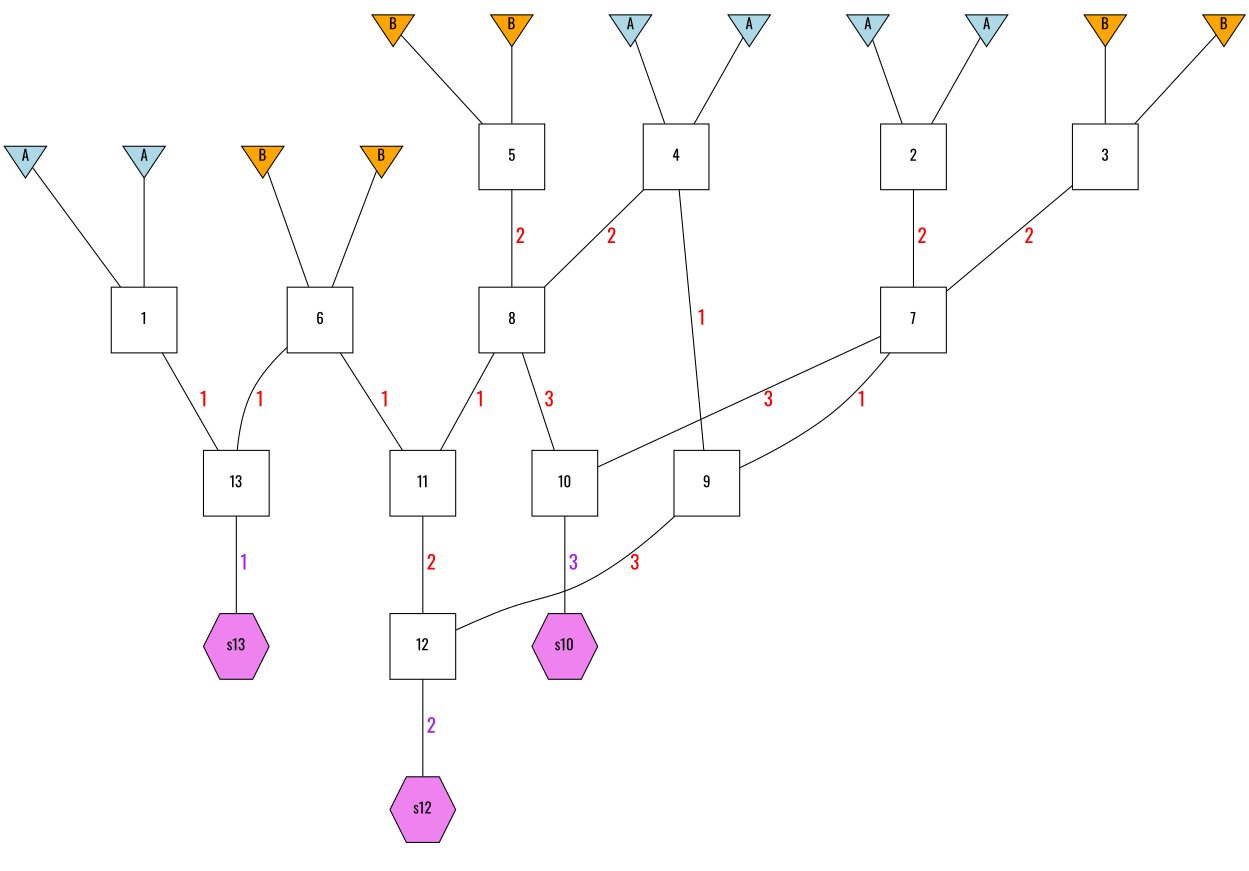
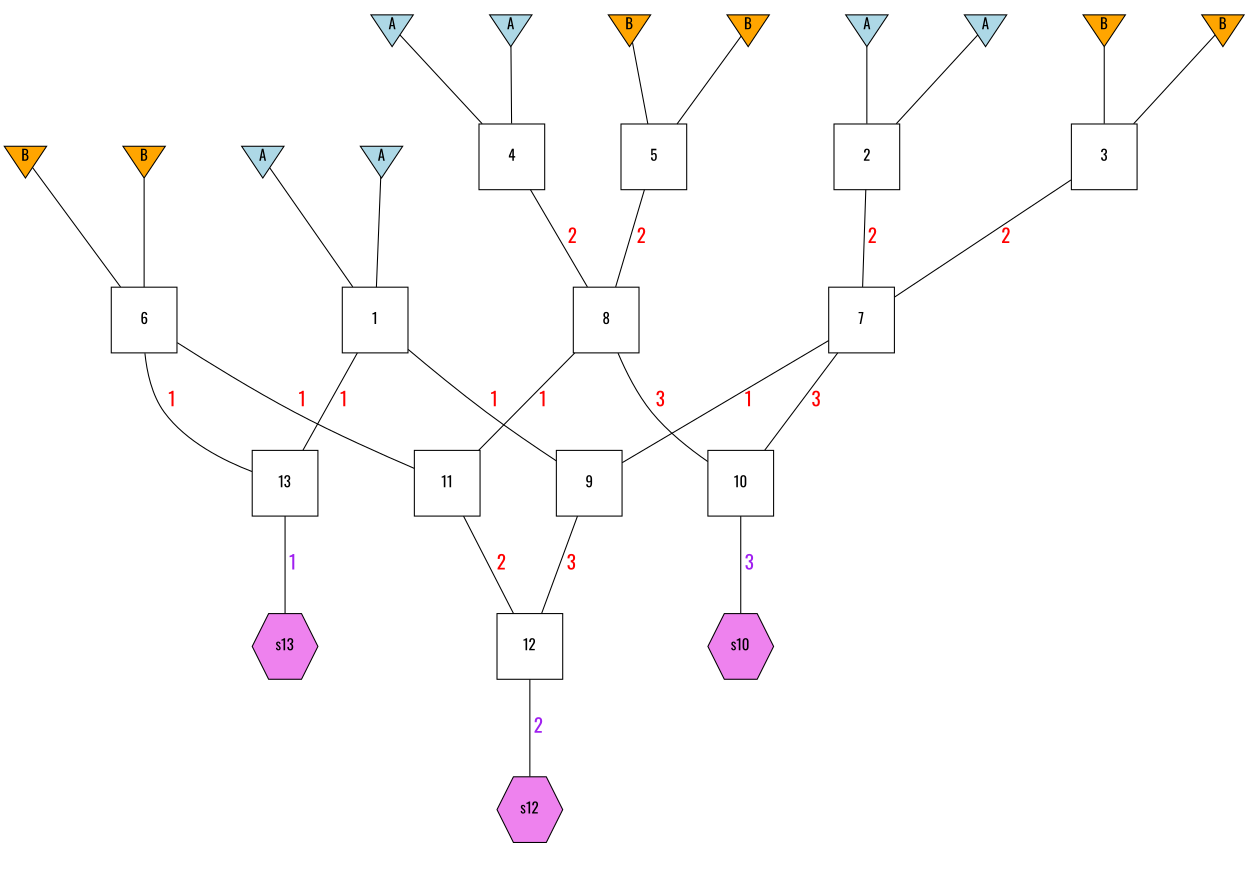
(691, 320) -> (480, 408)
